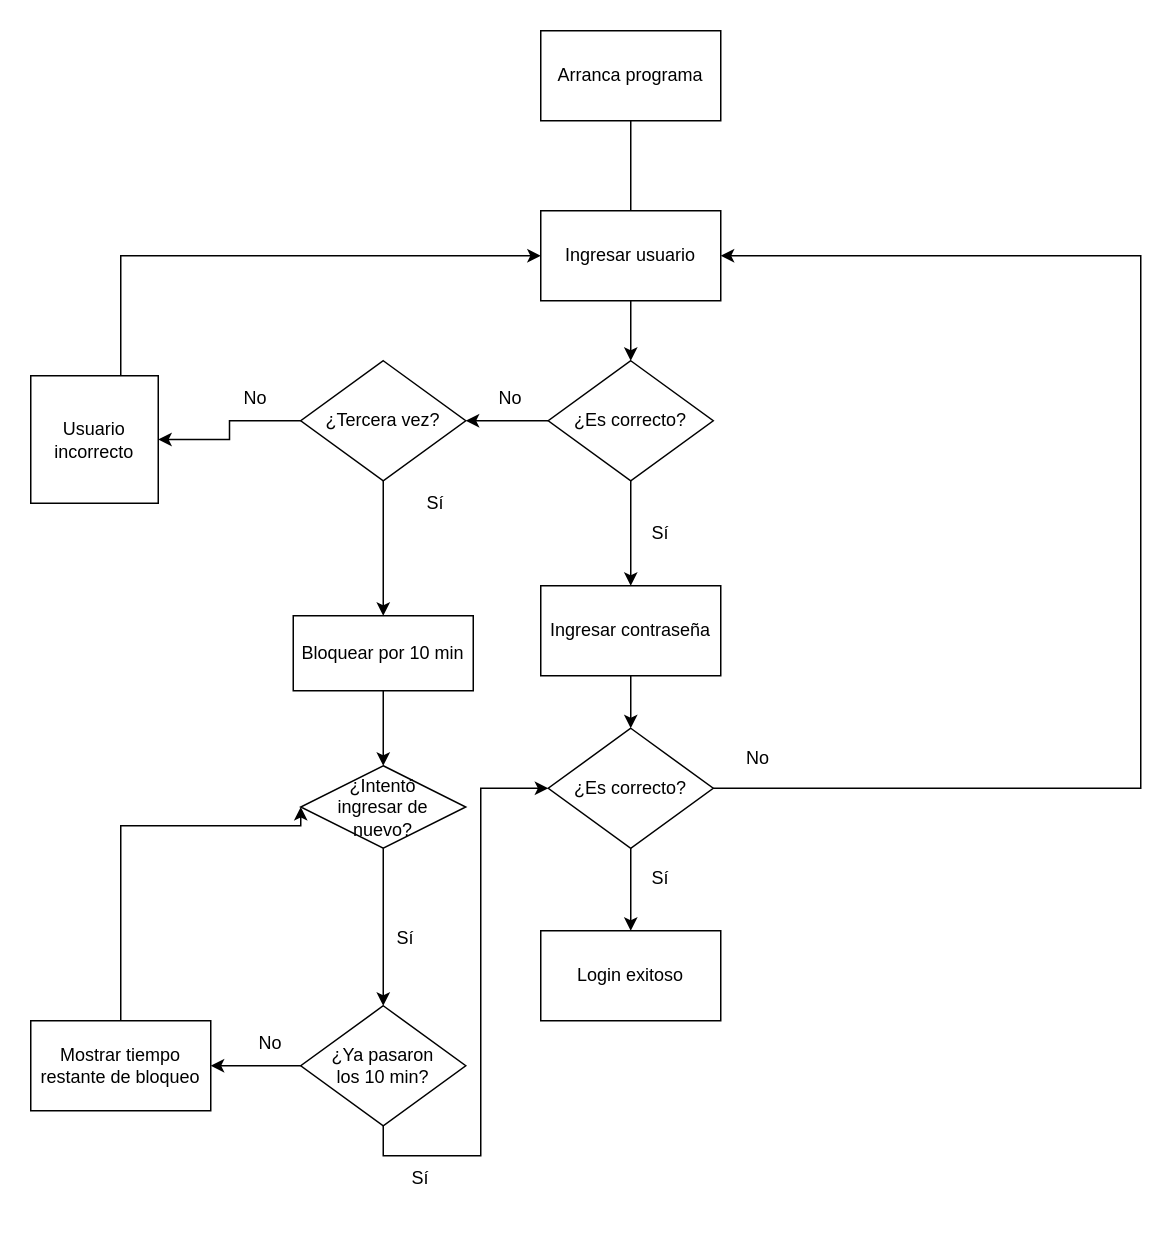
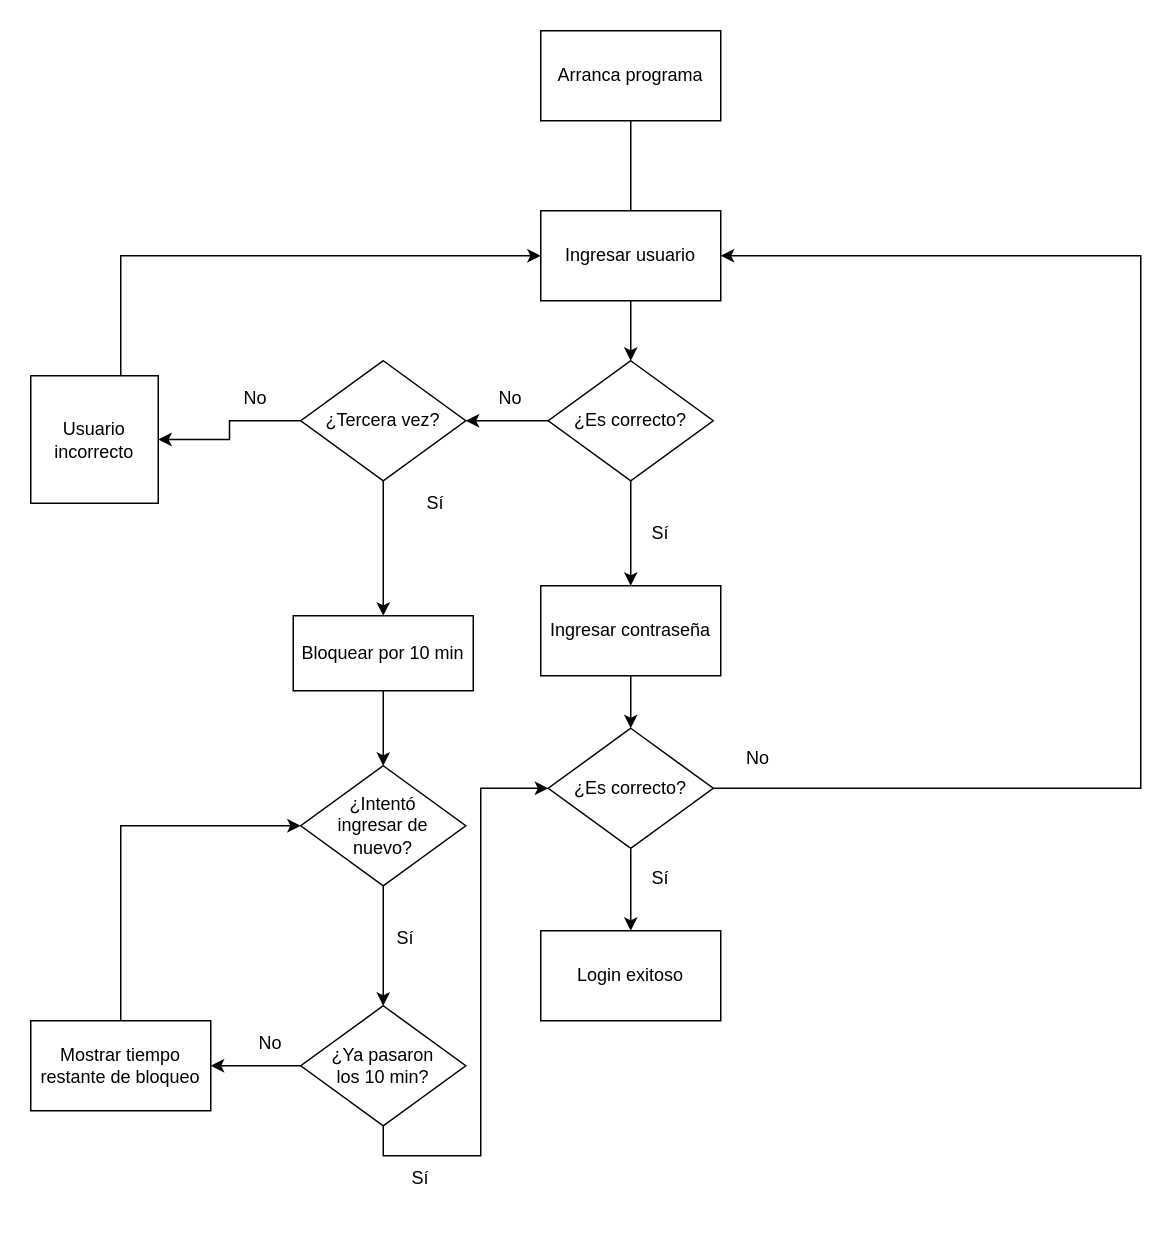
(383, 807) -> (383, 826)
